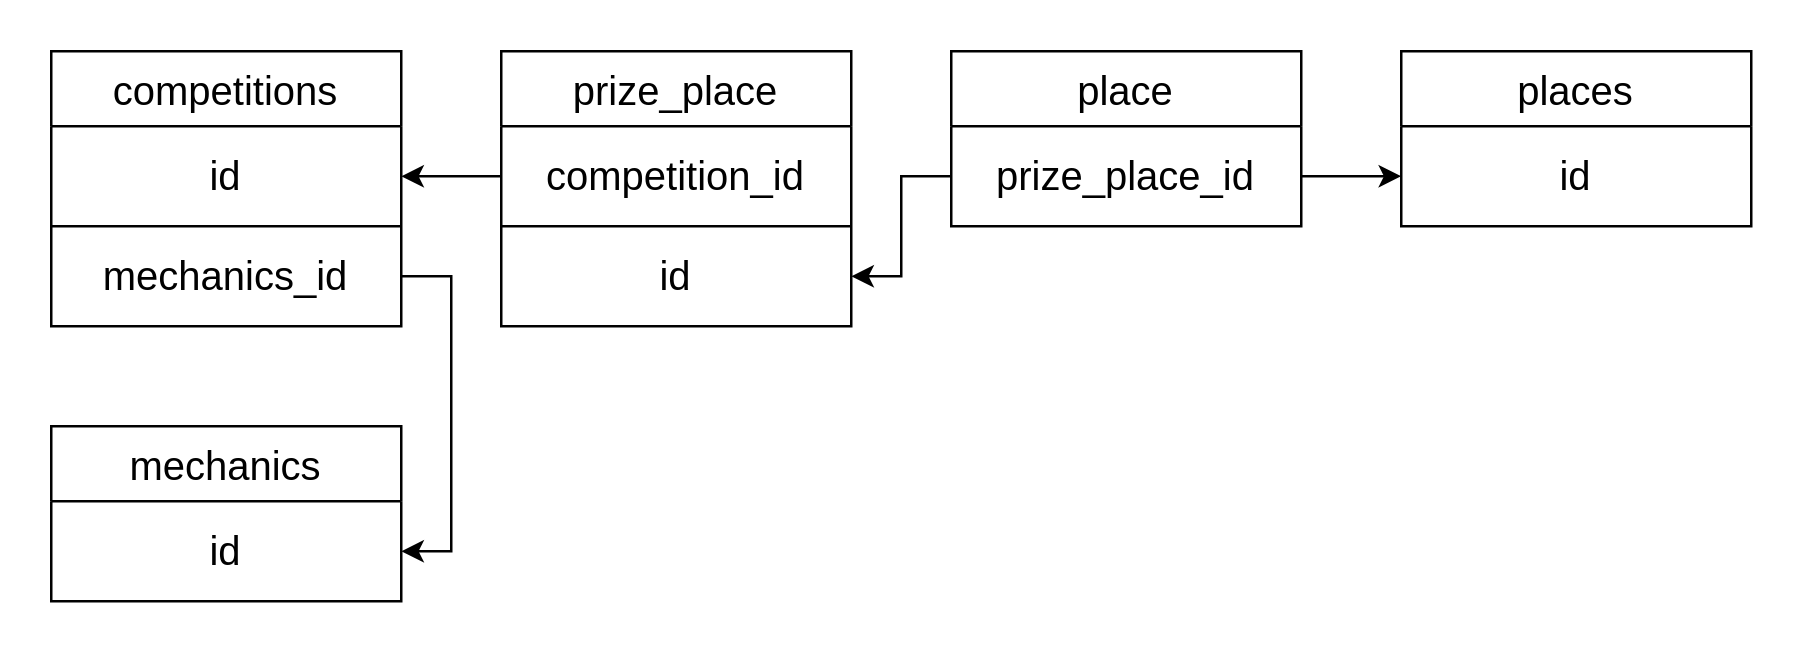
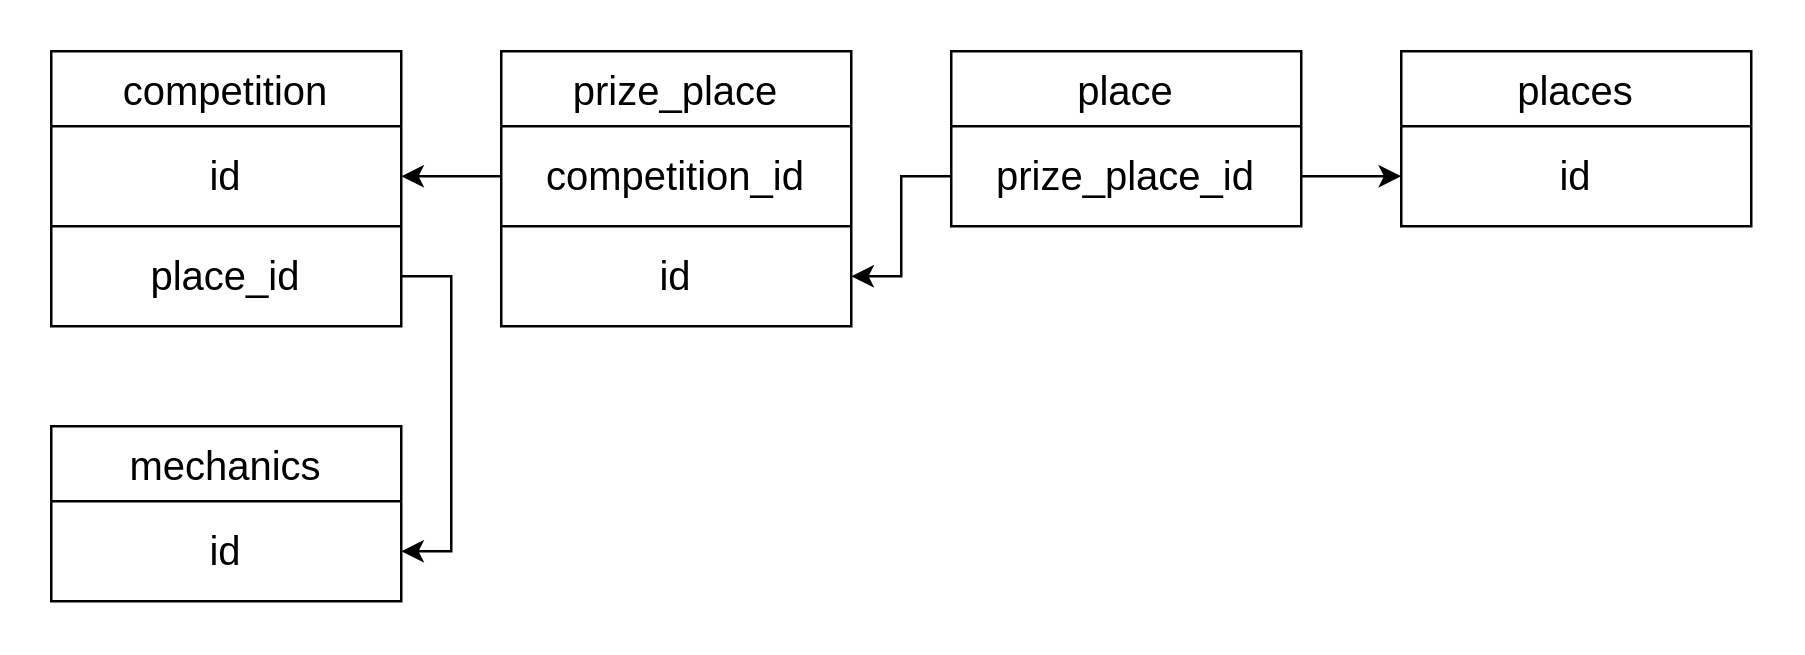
(225, 92) -> (225, 92)
(226, 276) -> (226, 276)
